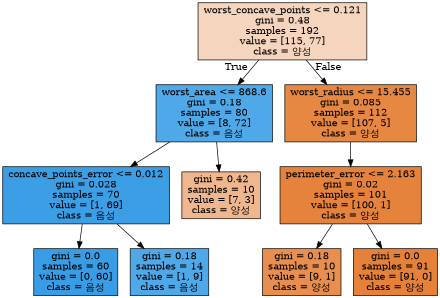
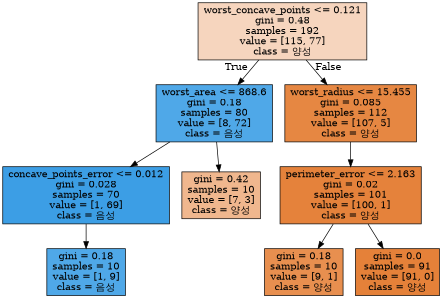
(76, 272) -> none
(169, 272) -> (86, 272)
